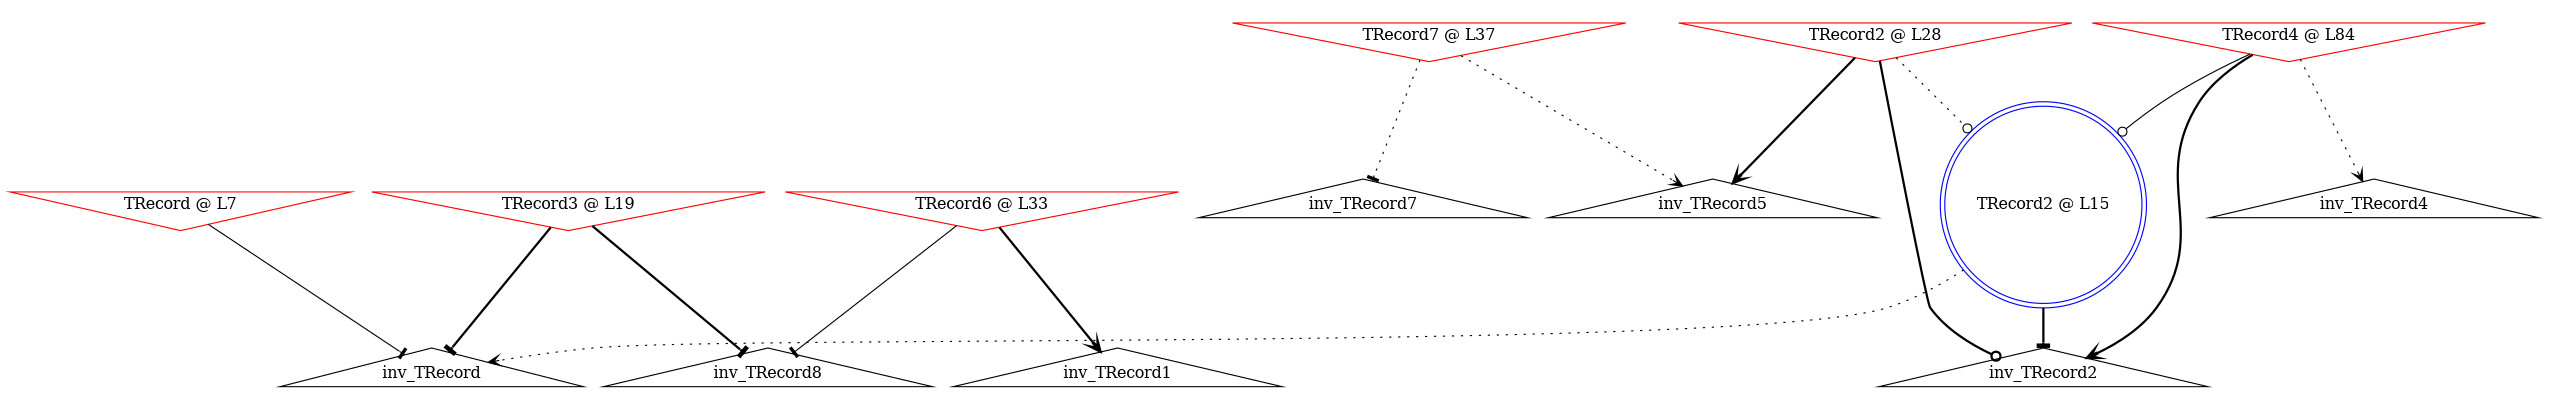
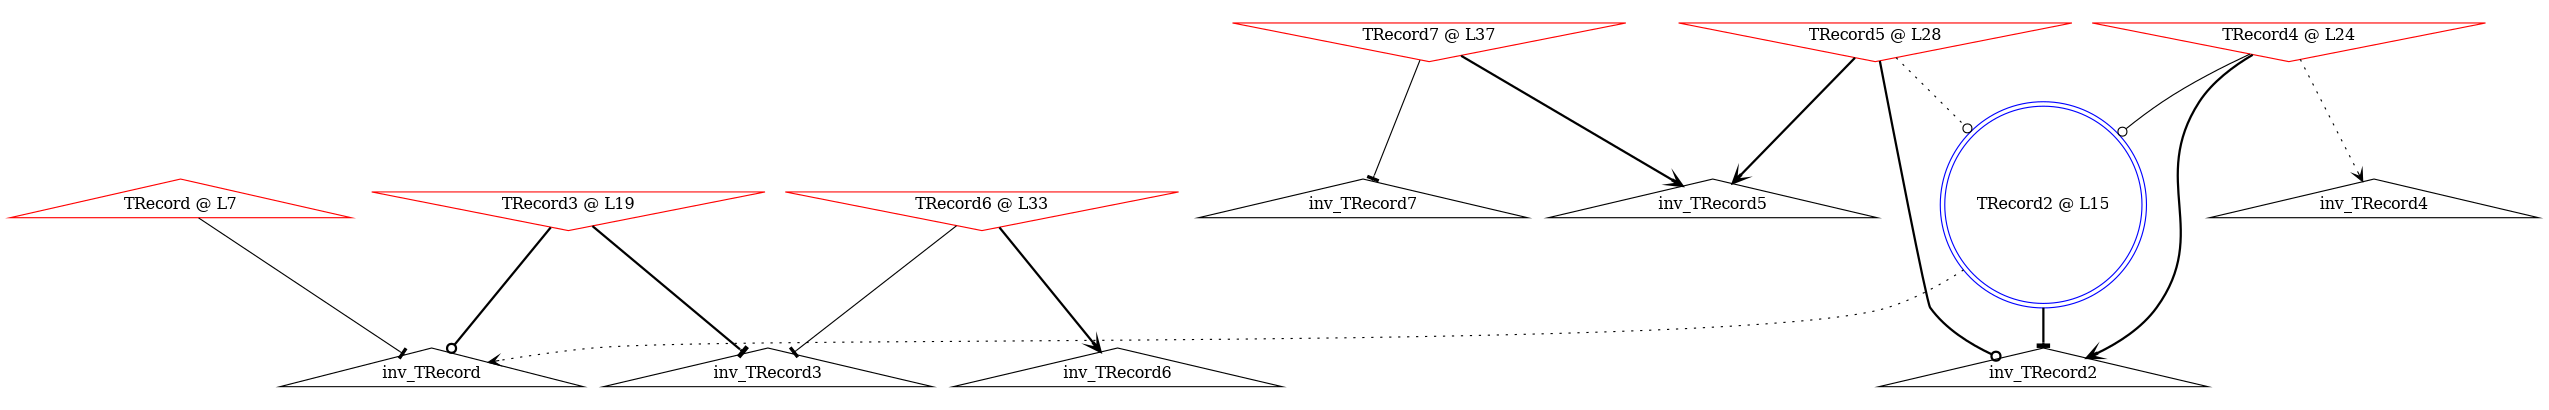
(1875, 36) -> (1875, 36)
(2289, 36) -> (2289, 36)
(1397, 118) -> (1397, 118)
(1567, 118) -> (1567, 118)
(181, 205) -> (181, 205)
(502, 287) -> (503, 286)
(768, 374) -> (768, 374)
(1118, 374) -> (1118, 374)
